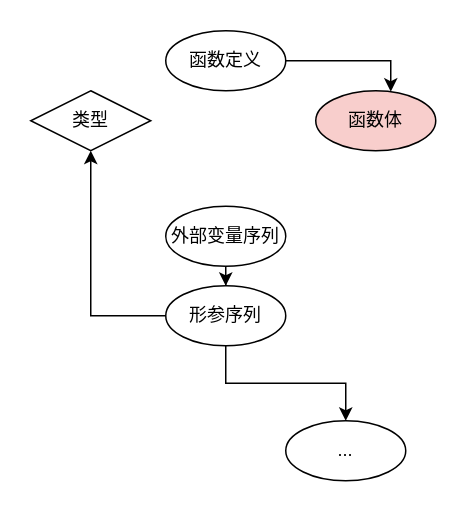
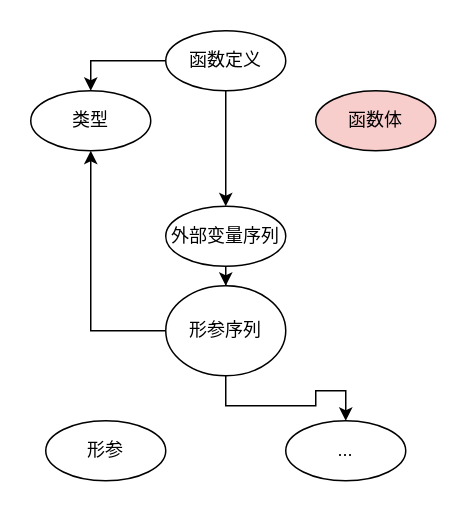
none -> (119, 61)
(349, 61) -> none
(91, 121) -> (91, 121)
none -> (226, 143)
(226, 316) -> (226, 331)
none -> (106, 451)
